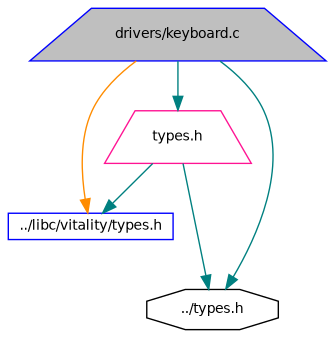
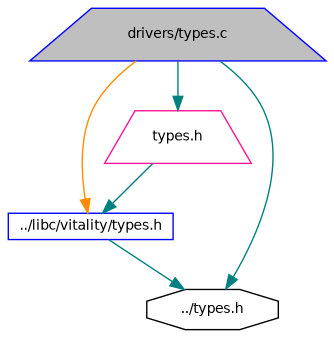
(178, 35) -> (178, 35)
(194, 220) -> (140, 261)
